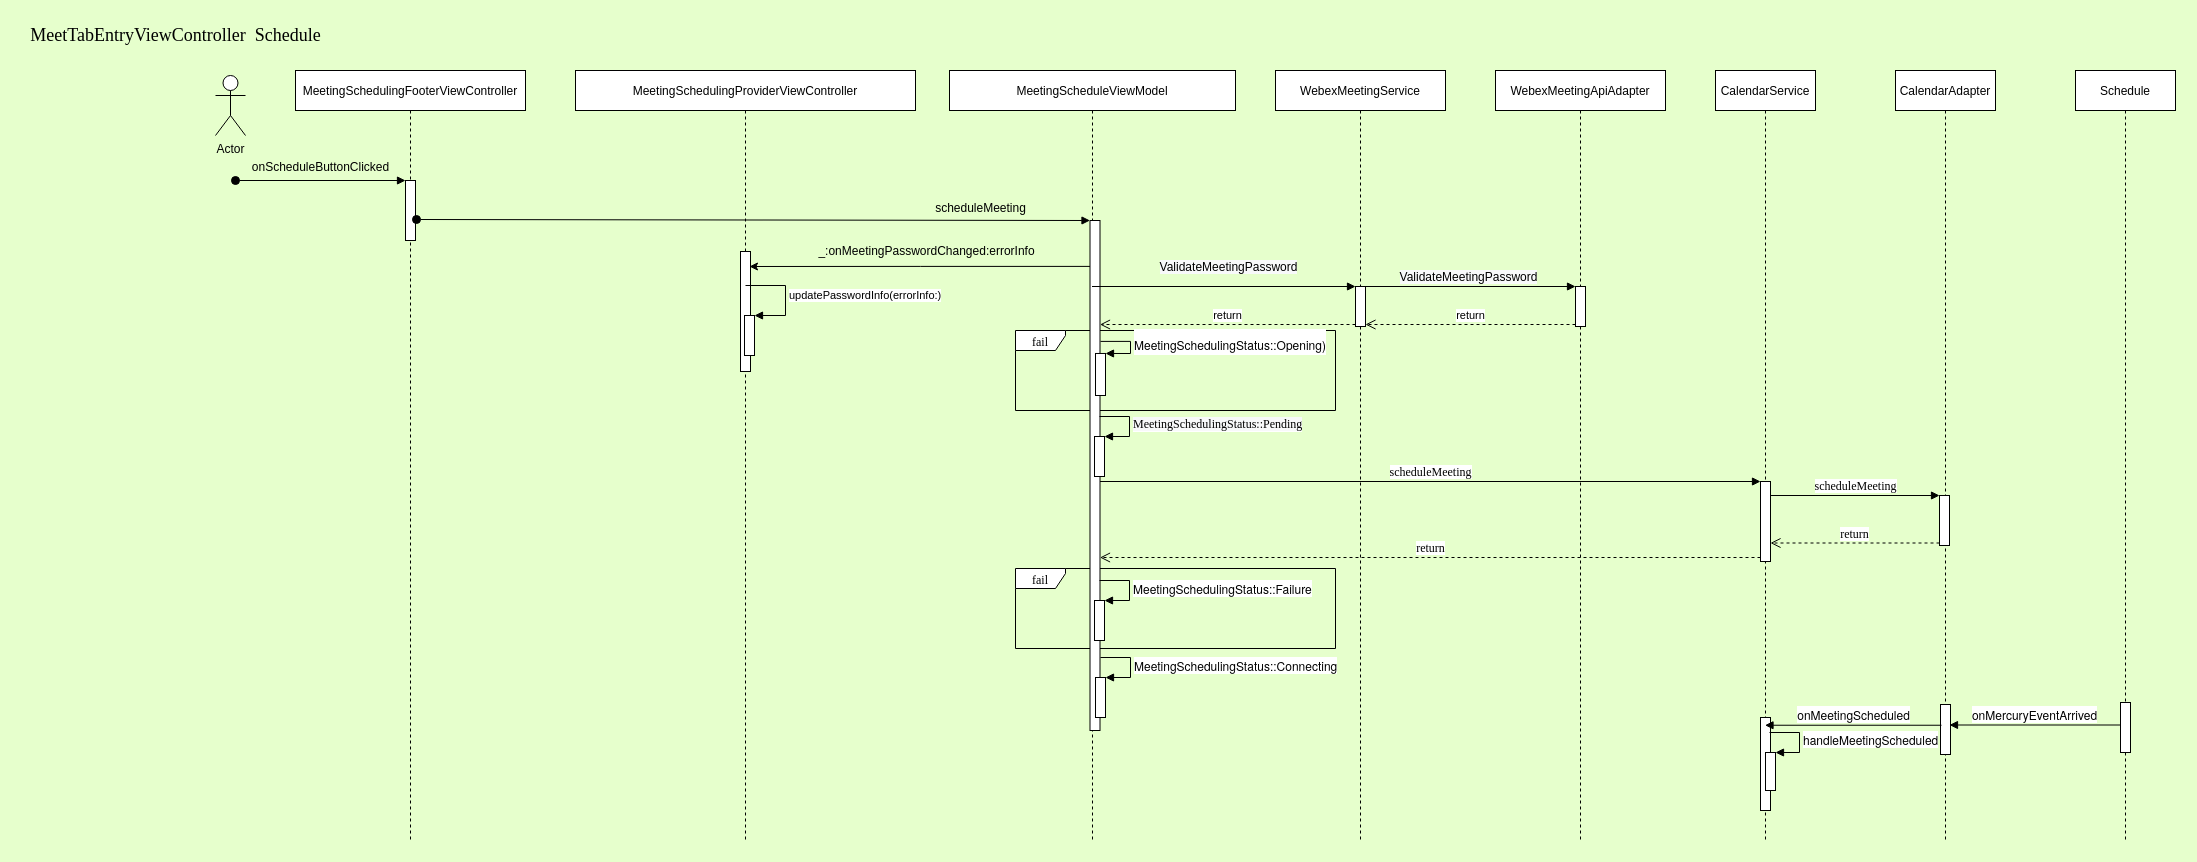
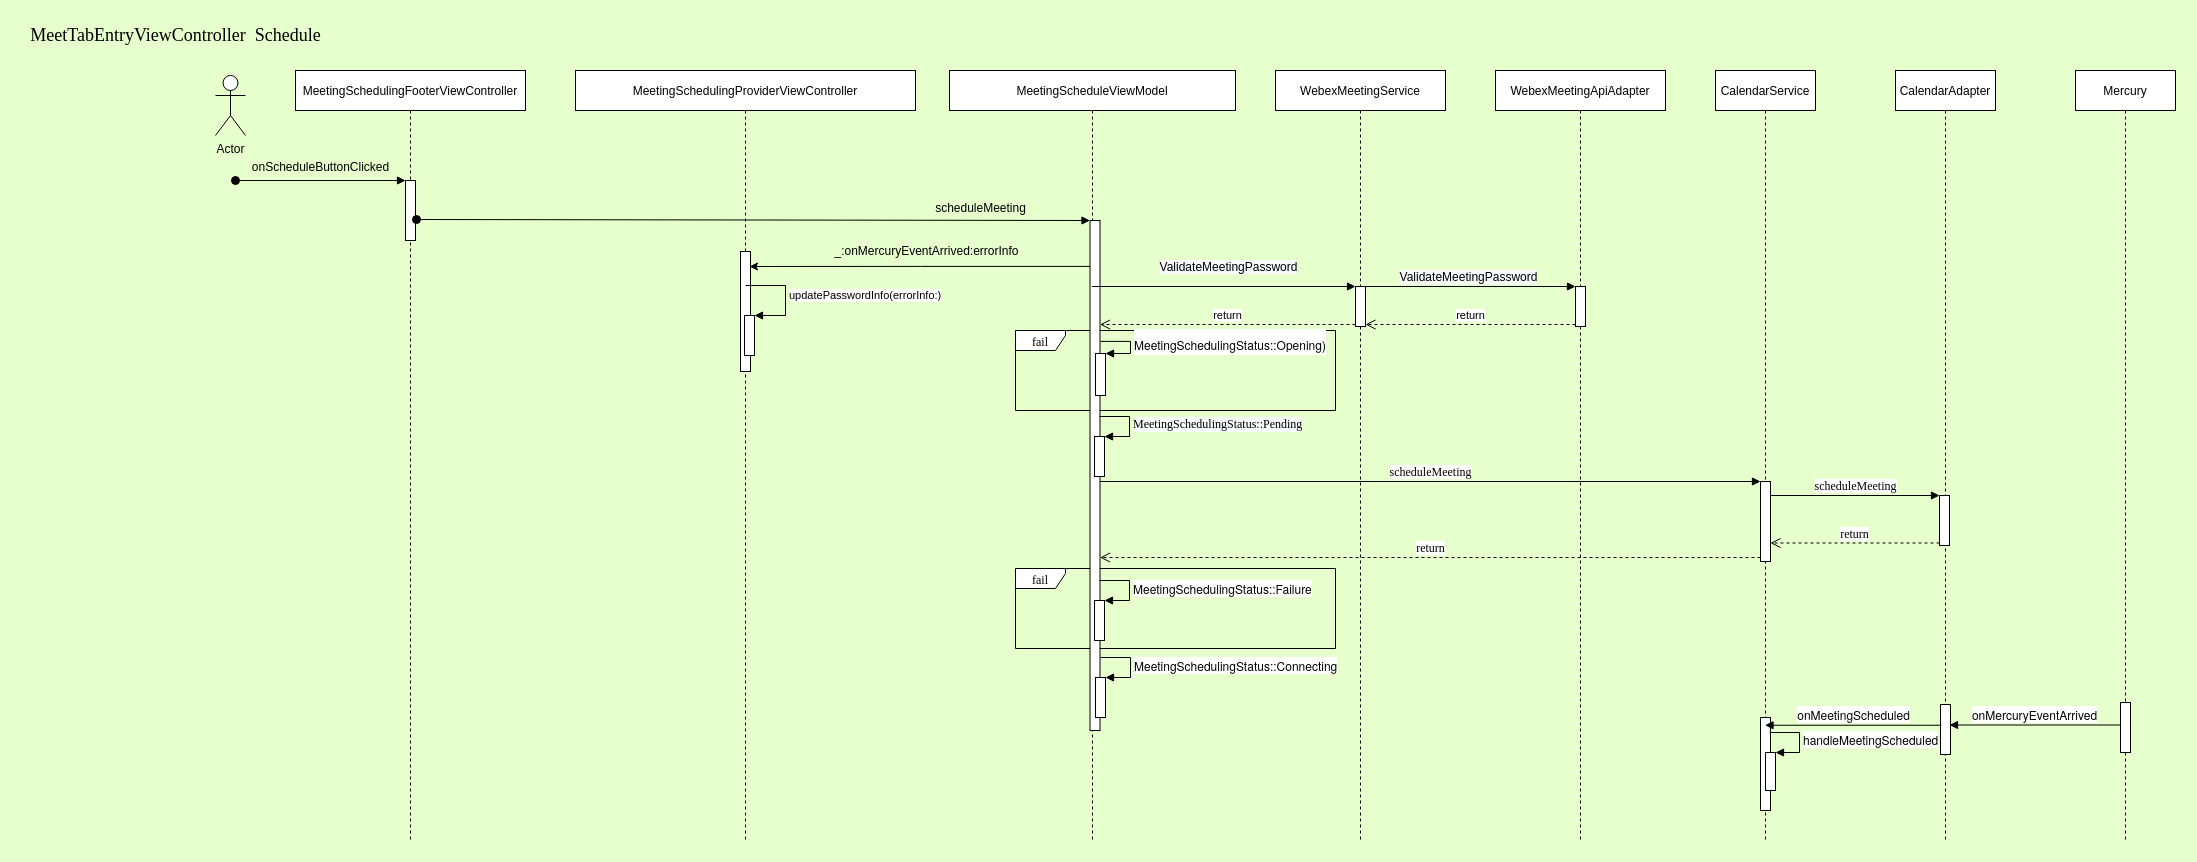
(2125, 91) -> (2125, 91)
(927, 252) -> (927, 252)
